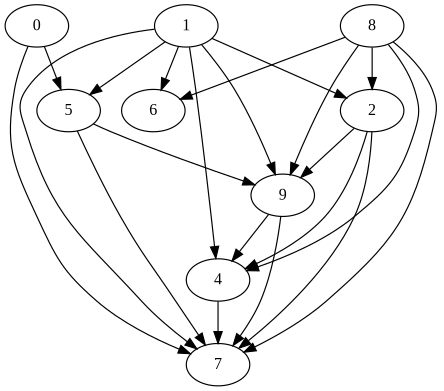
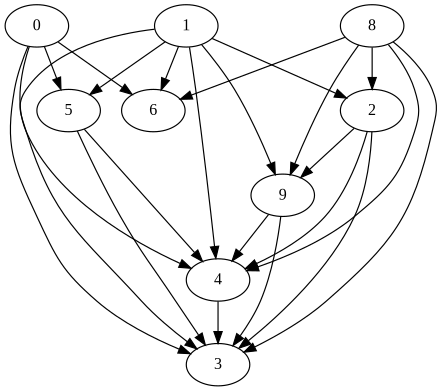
none -> (90, 65)
(168, 154) -> (139, 191)
none -> (60, 181)
(218, 365) -> (218, 365)
